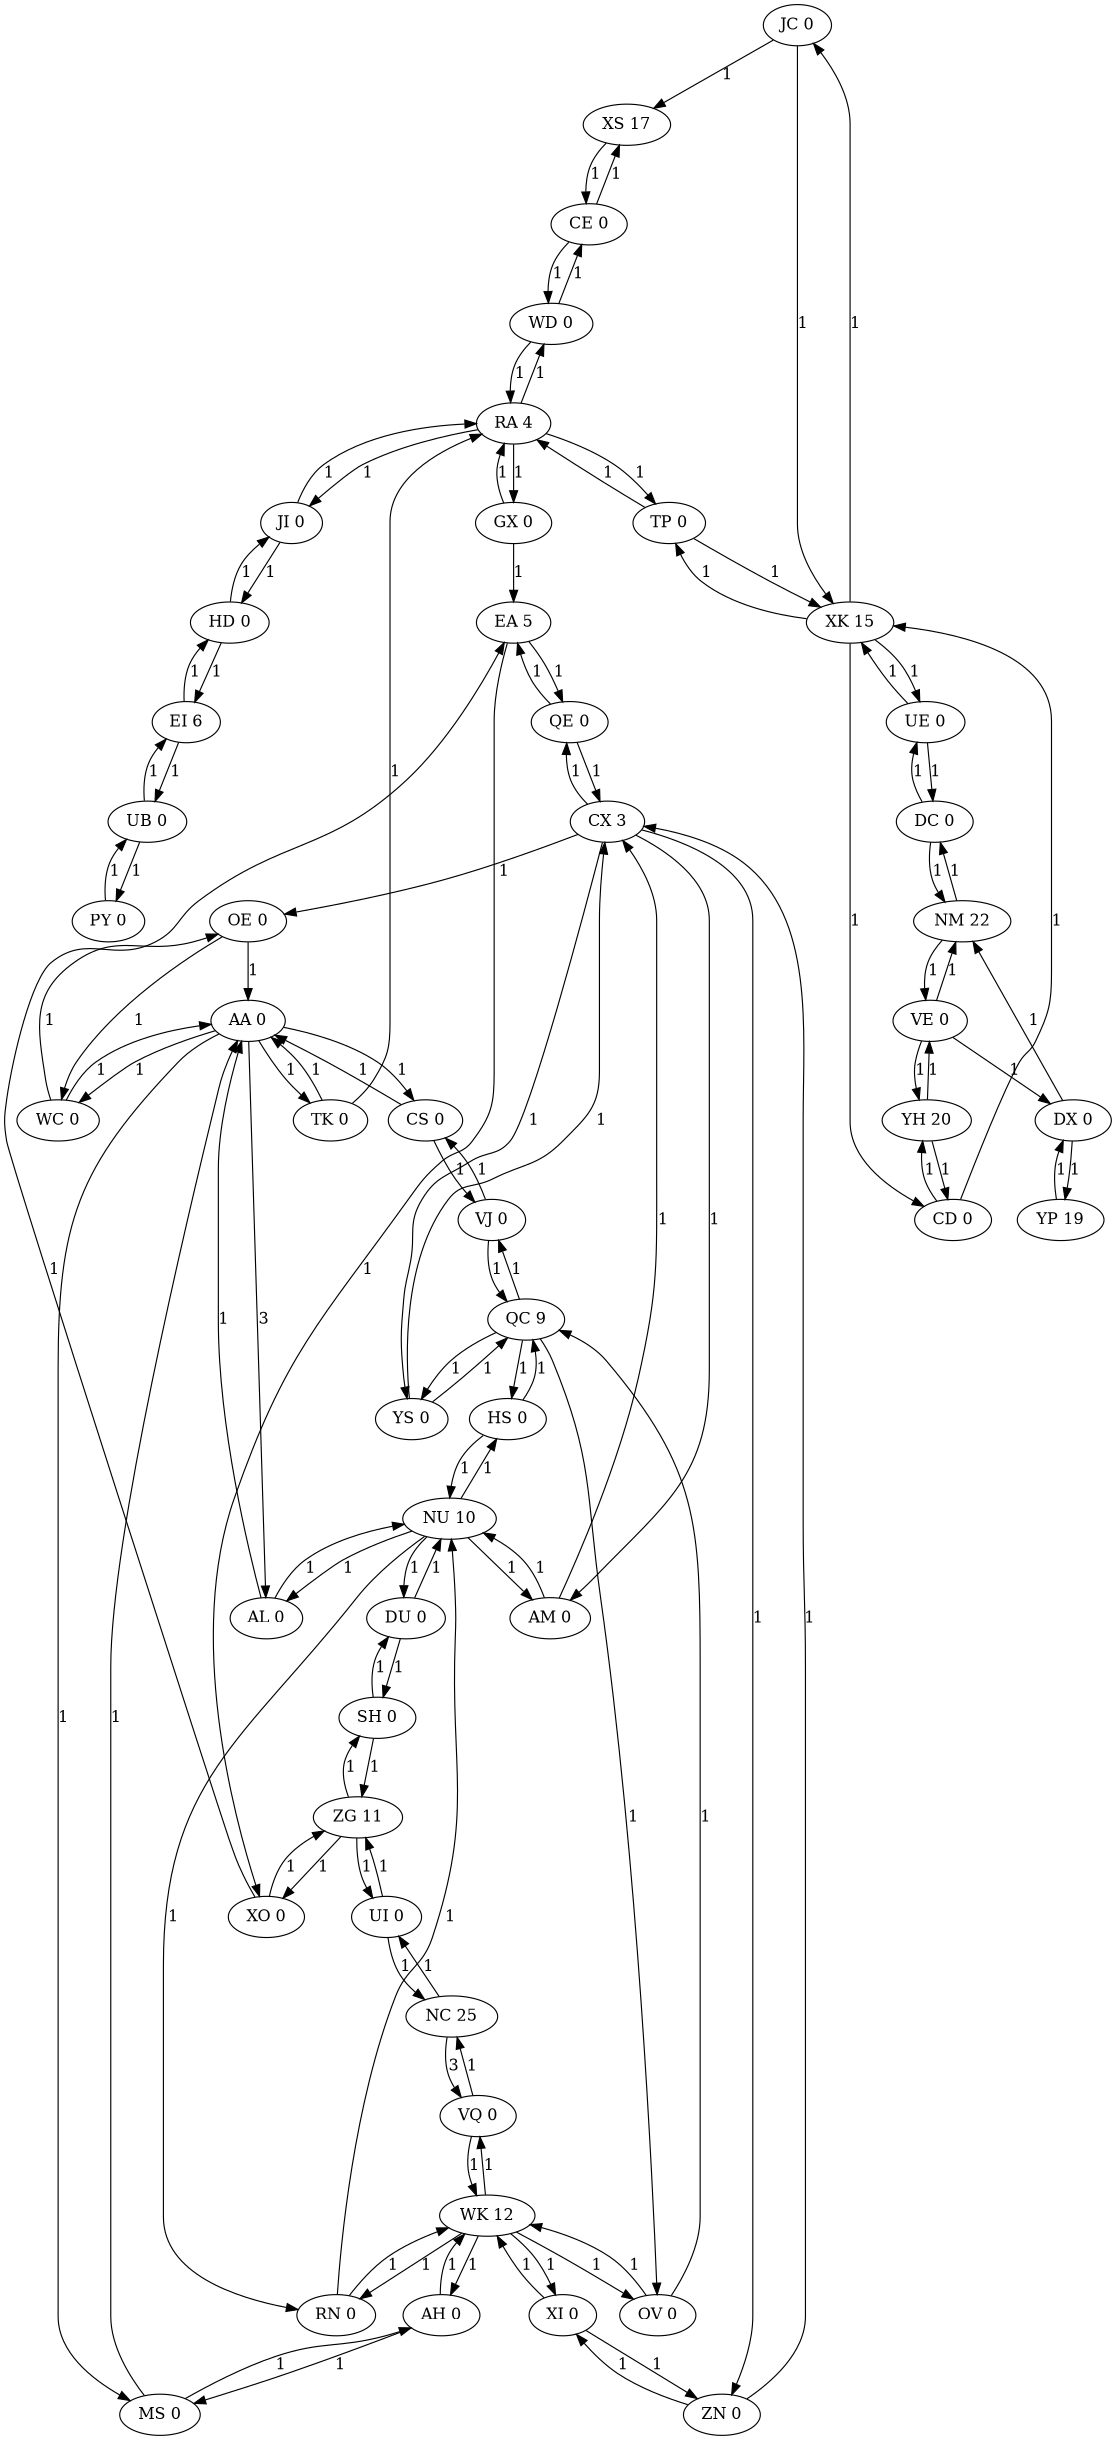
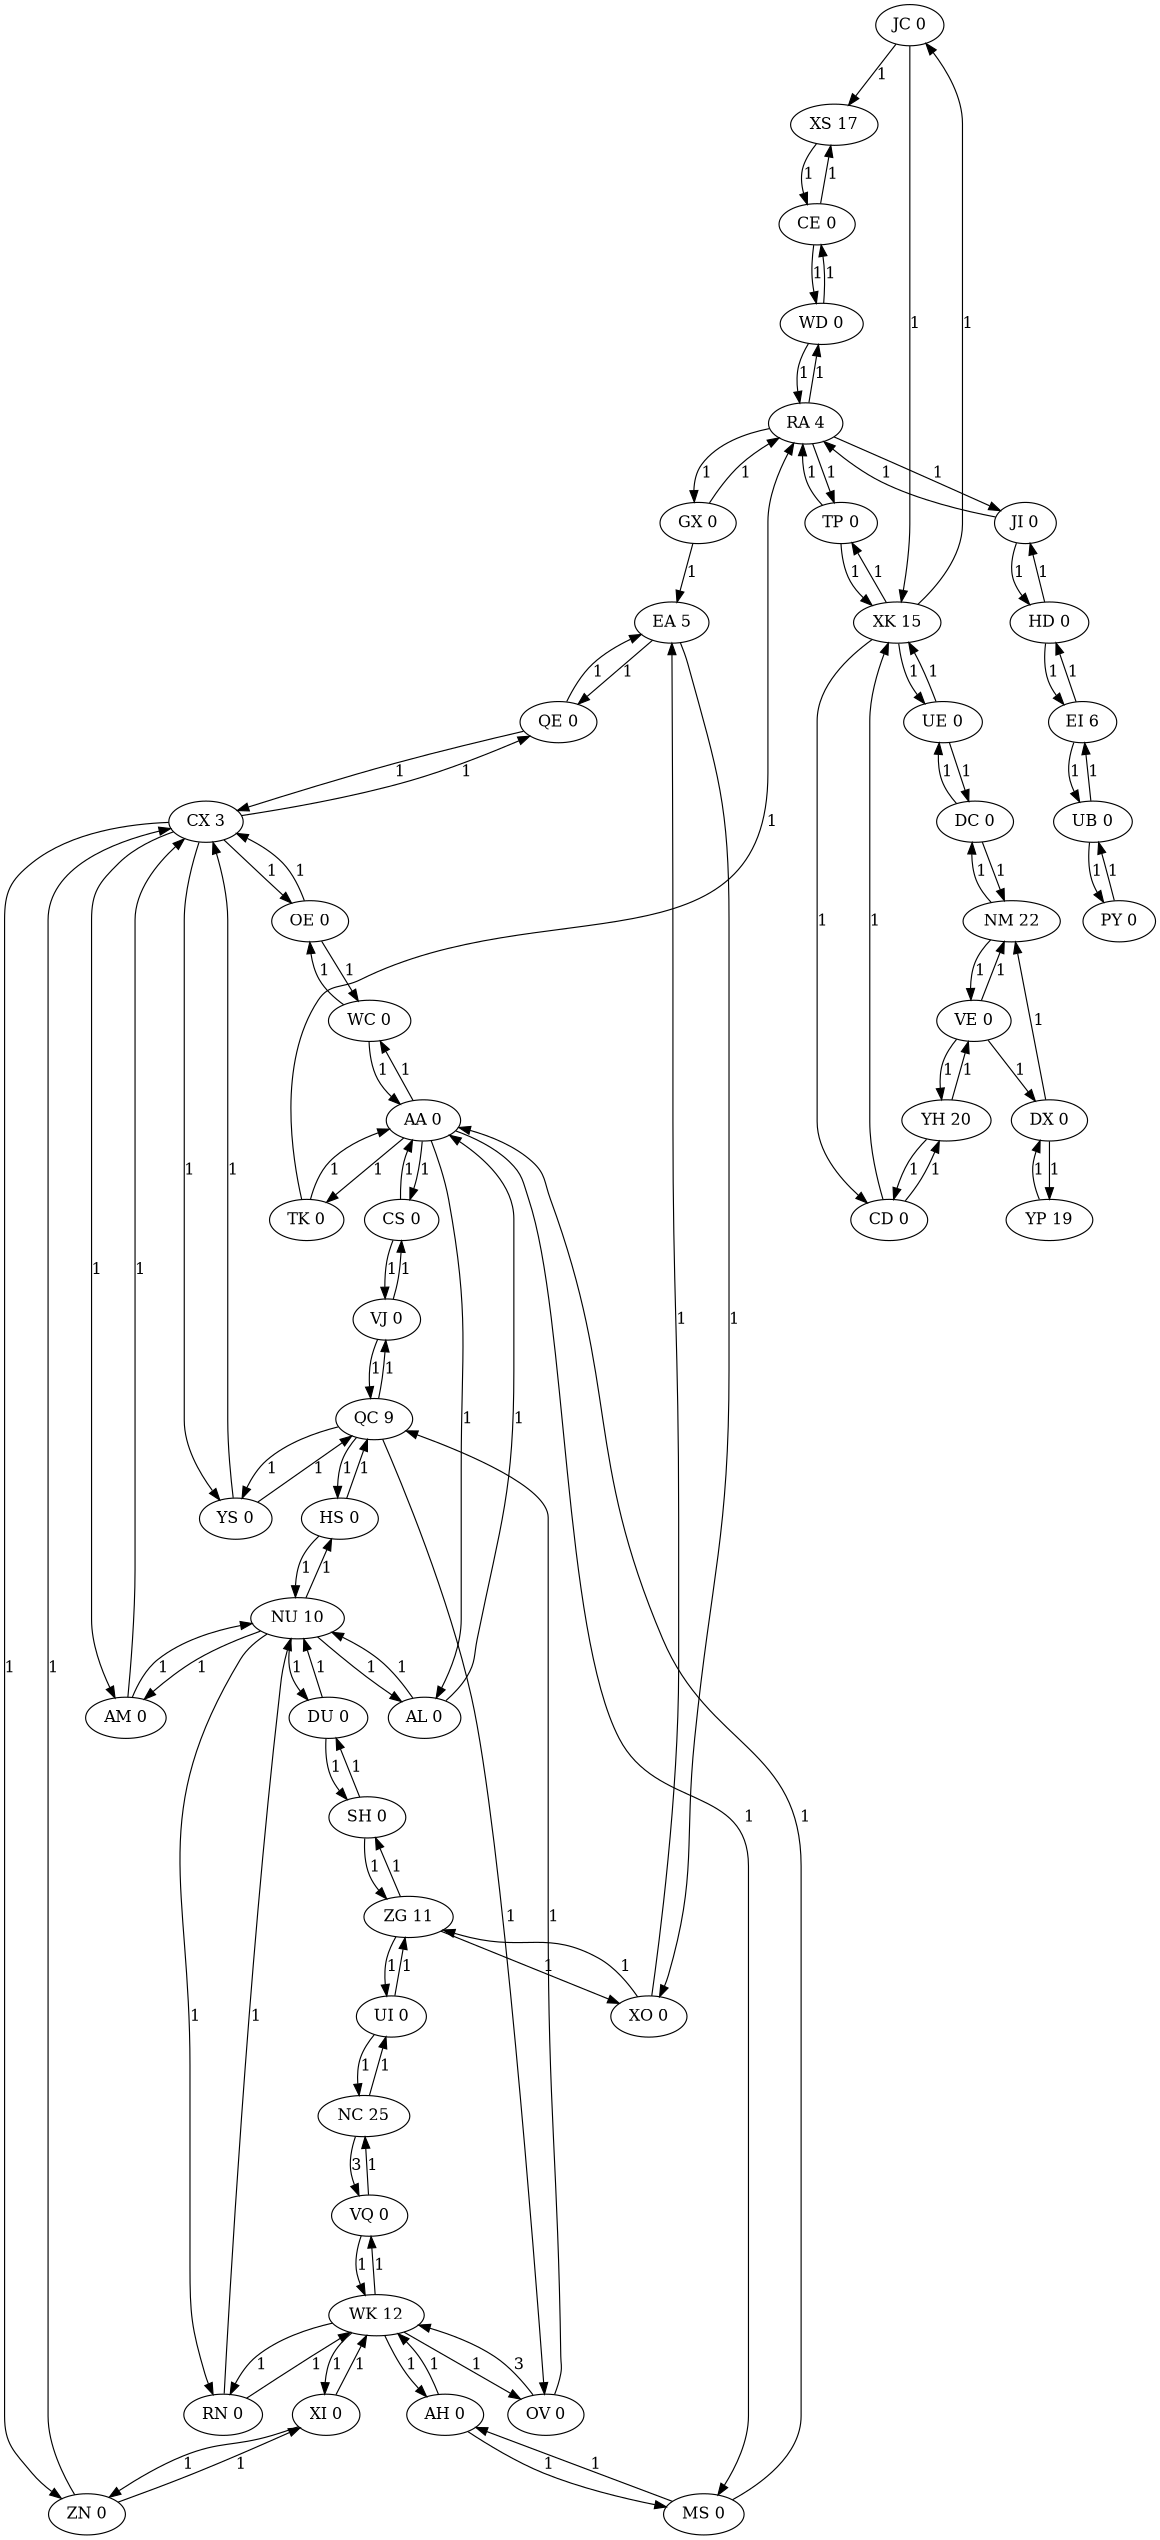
(248, 965) -> (283, 863)
(264, 1320) -> (468, 1419)
(635, 2265) -> (520, 2365)
